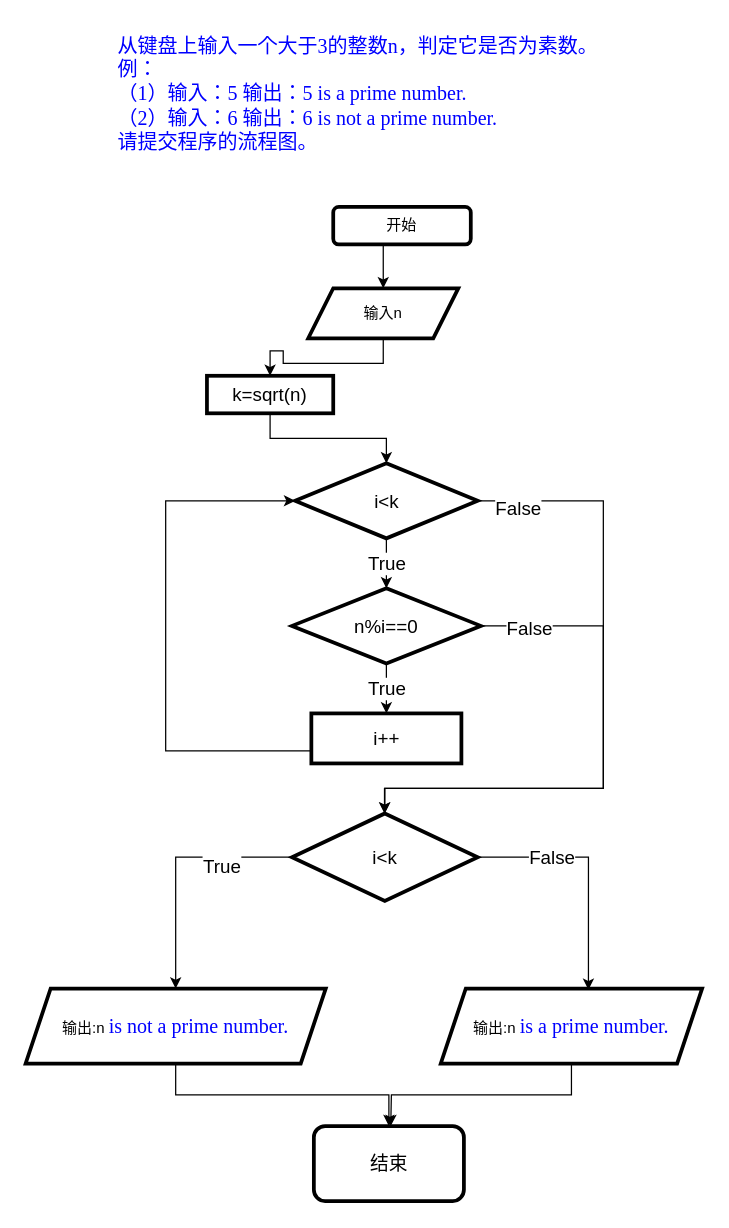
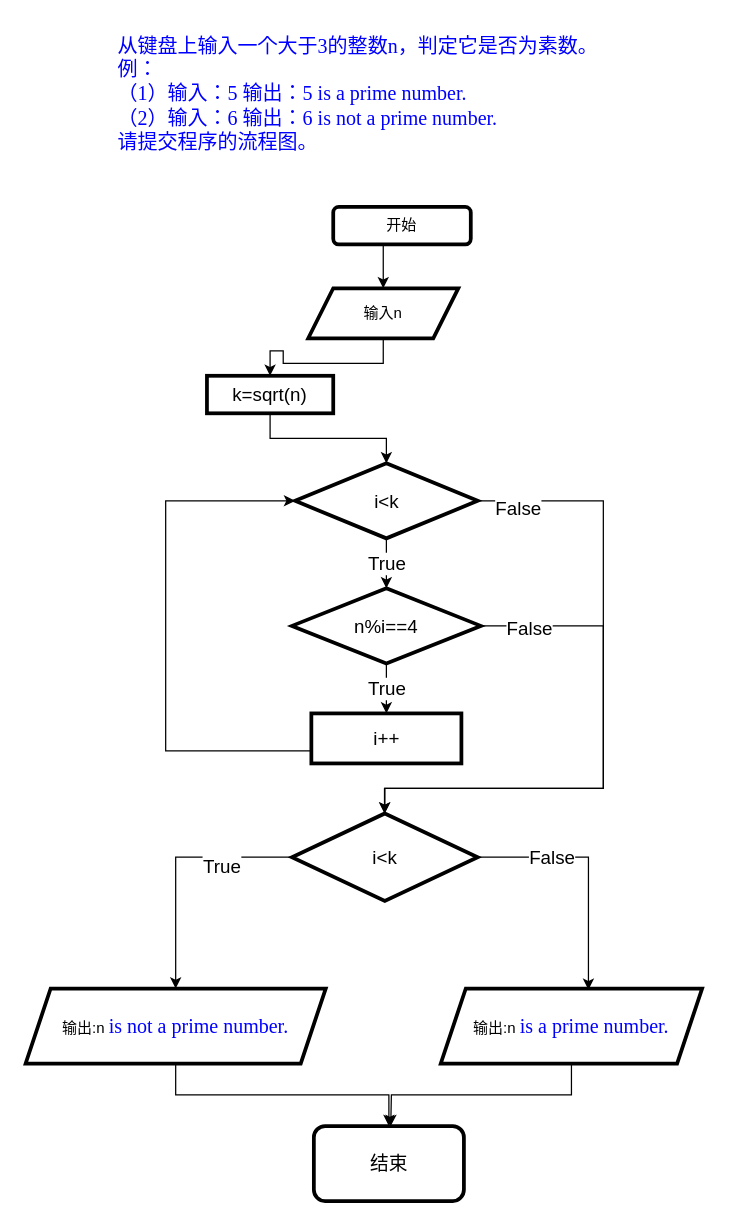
(386, 626) -> (386, 626)
